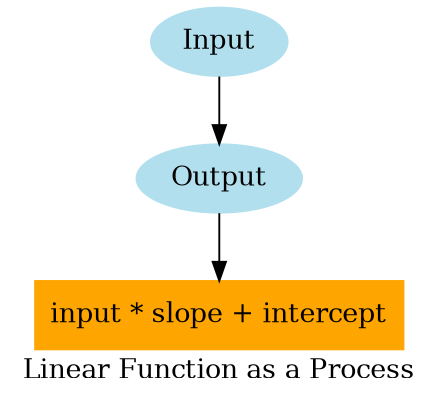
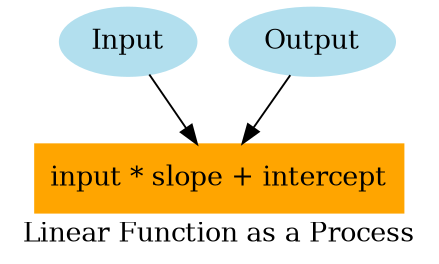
(219, 101) -> (168, 101)
